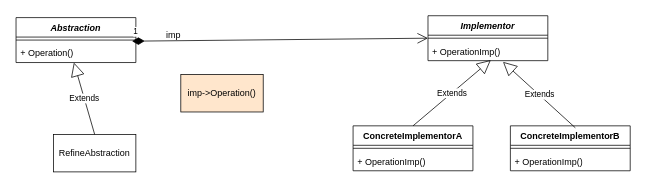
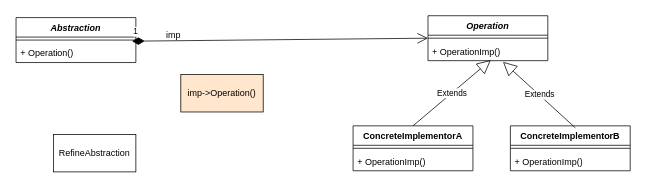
(488, 27) -> (488, 27)
(86, 106) -> none
